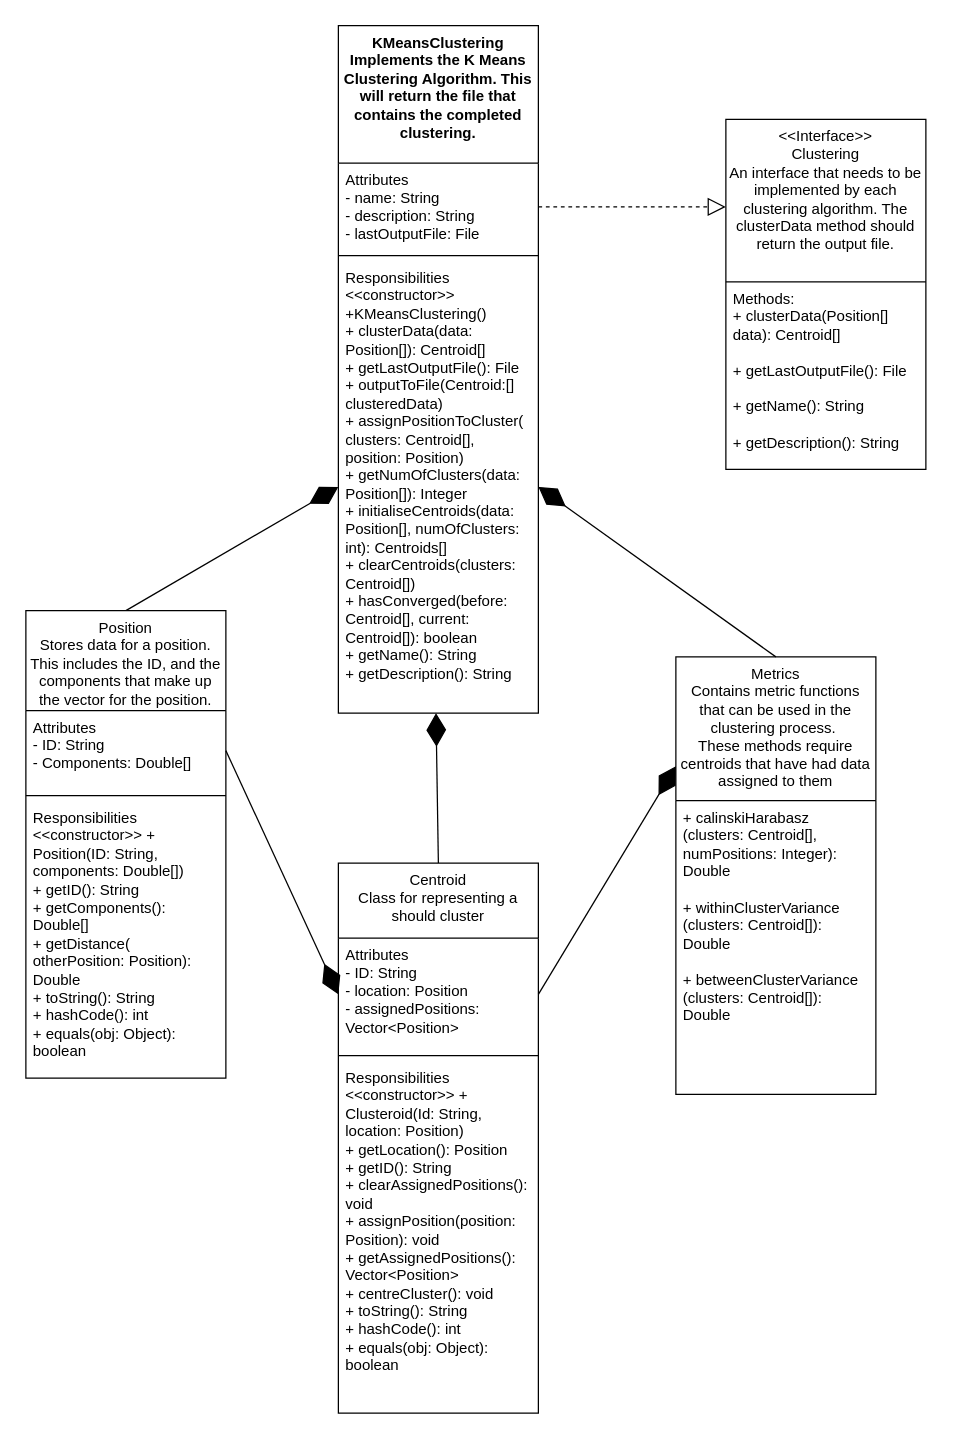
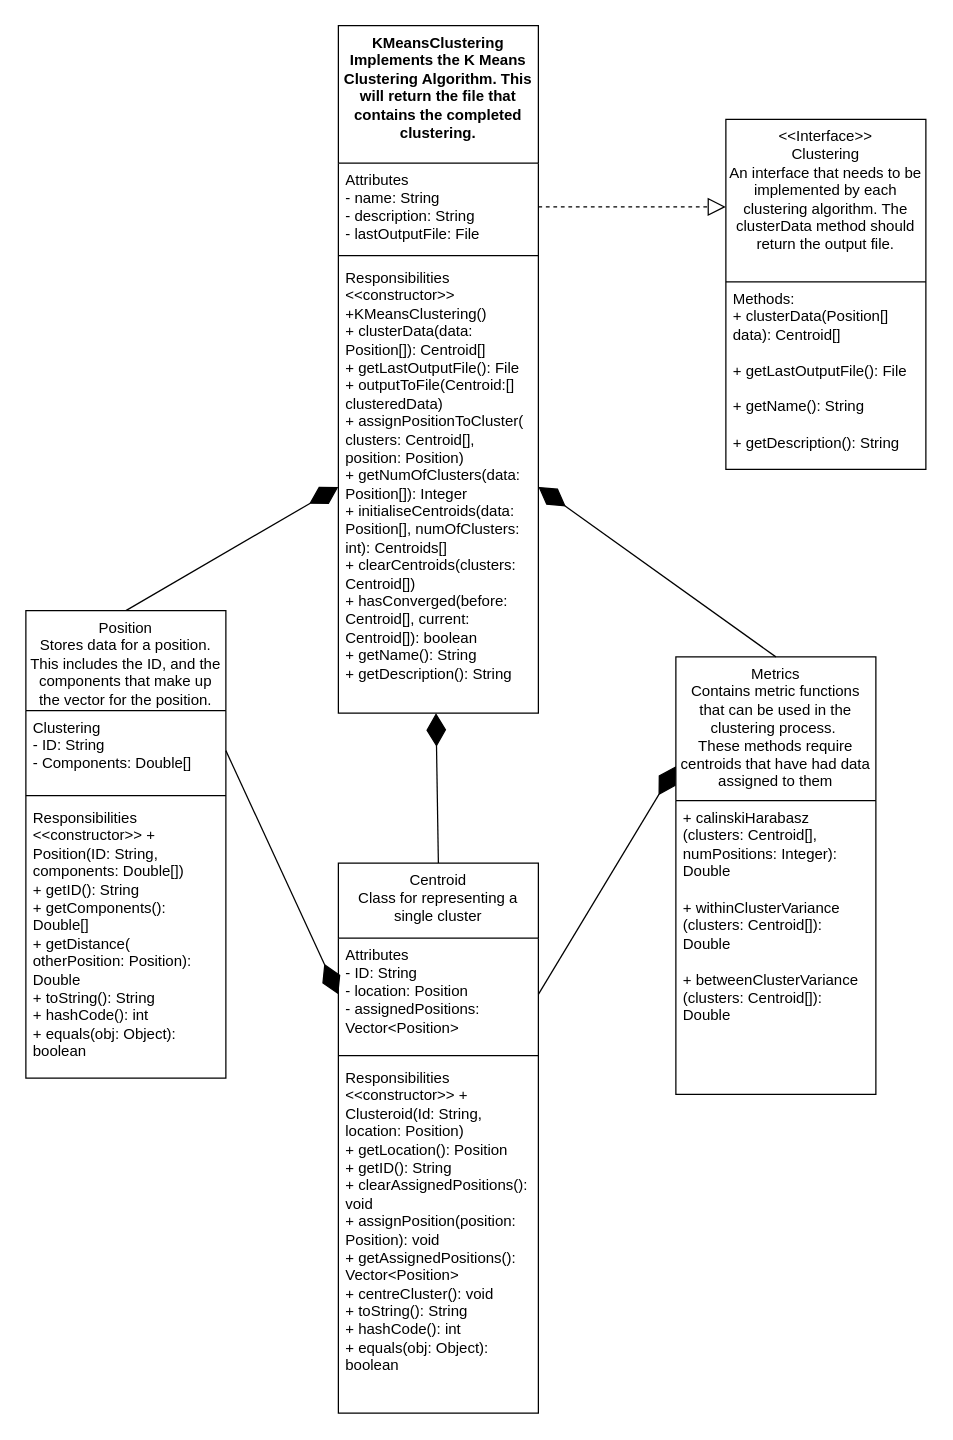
(73, 728) -> (71, 728)
(438, 899) -> (438, 899)
